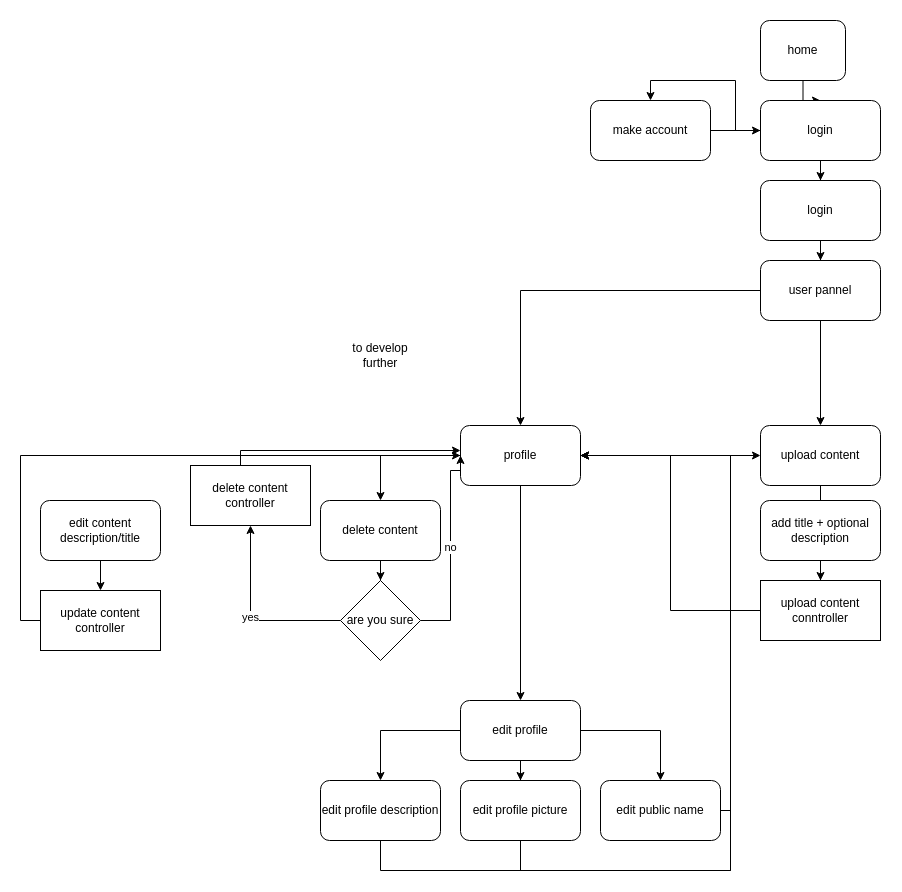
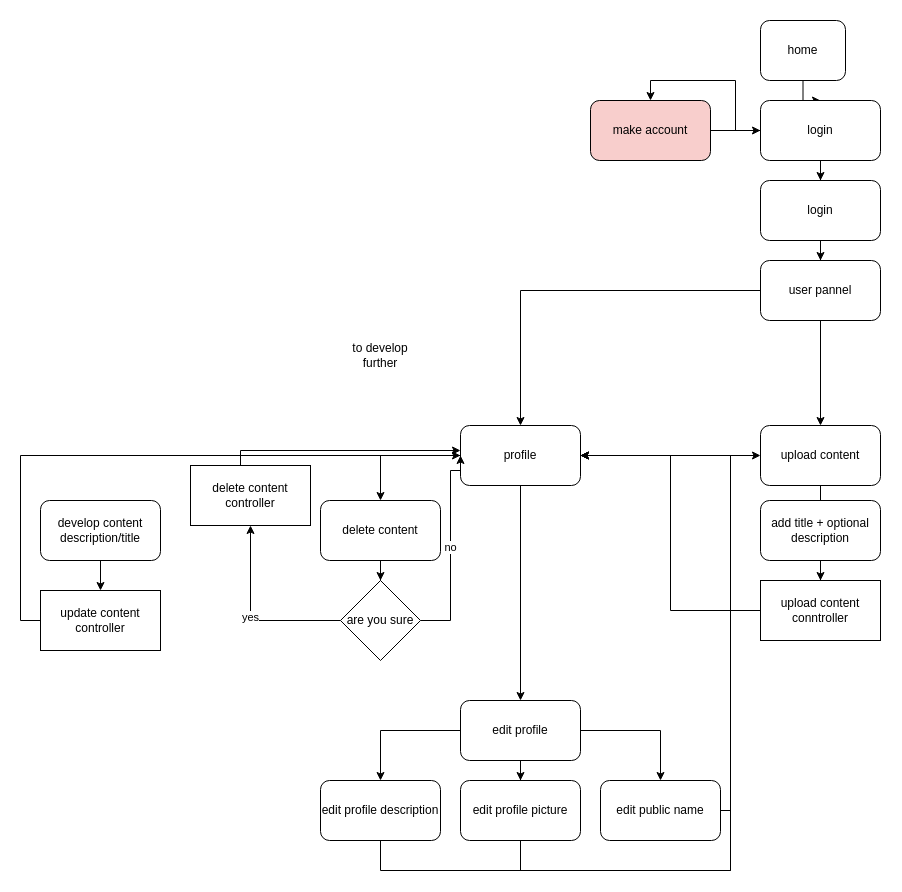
(651, 131) -> (651, 131)
(101, 531) -> (101, 531)
